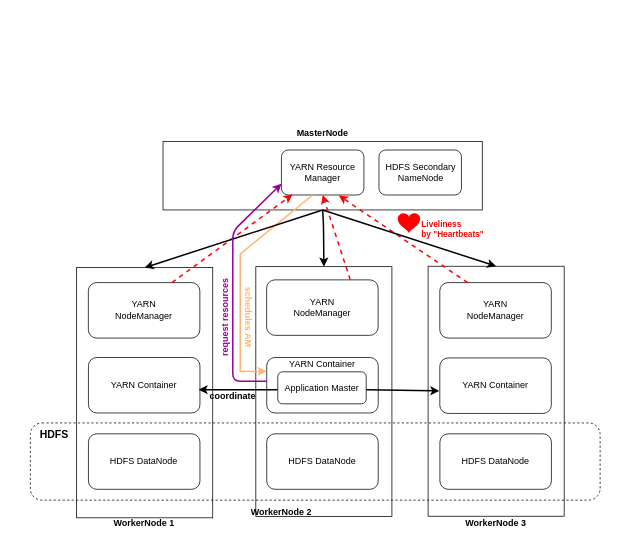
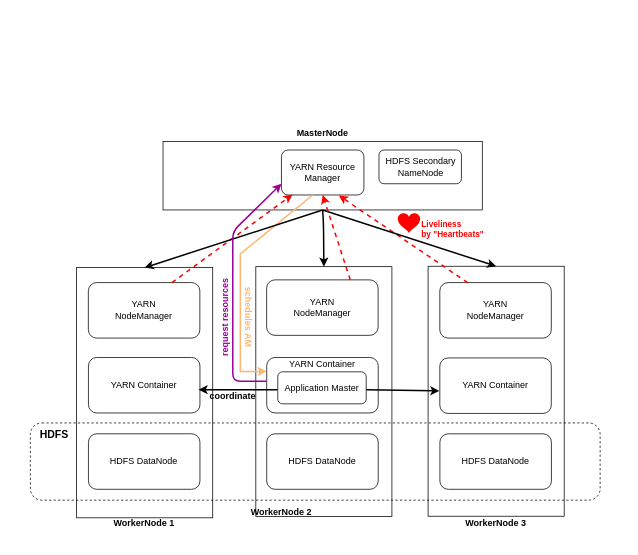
(420, 172) -> (420, 167)
